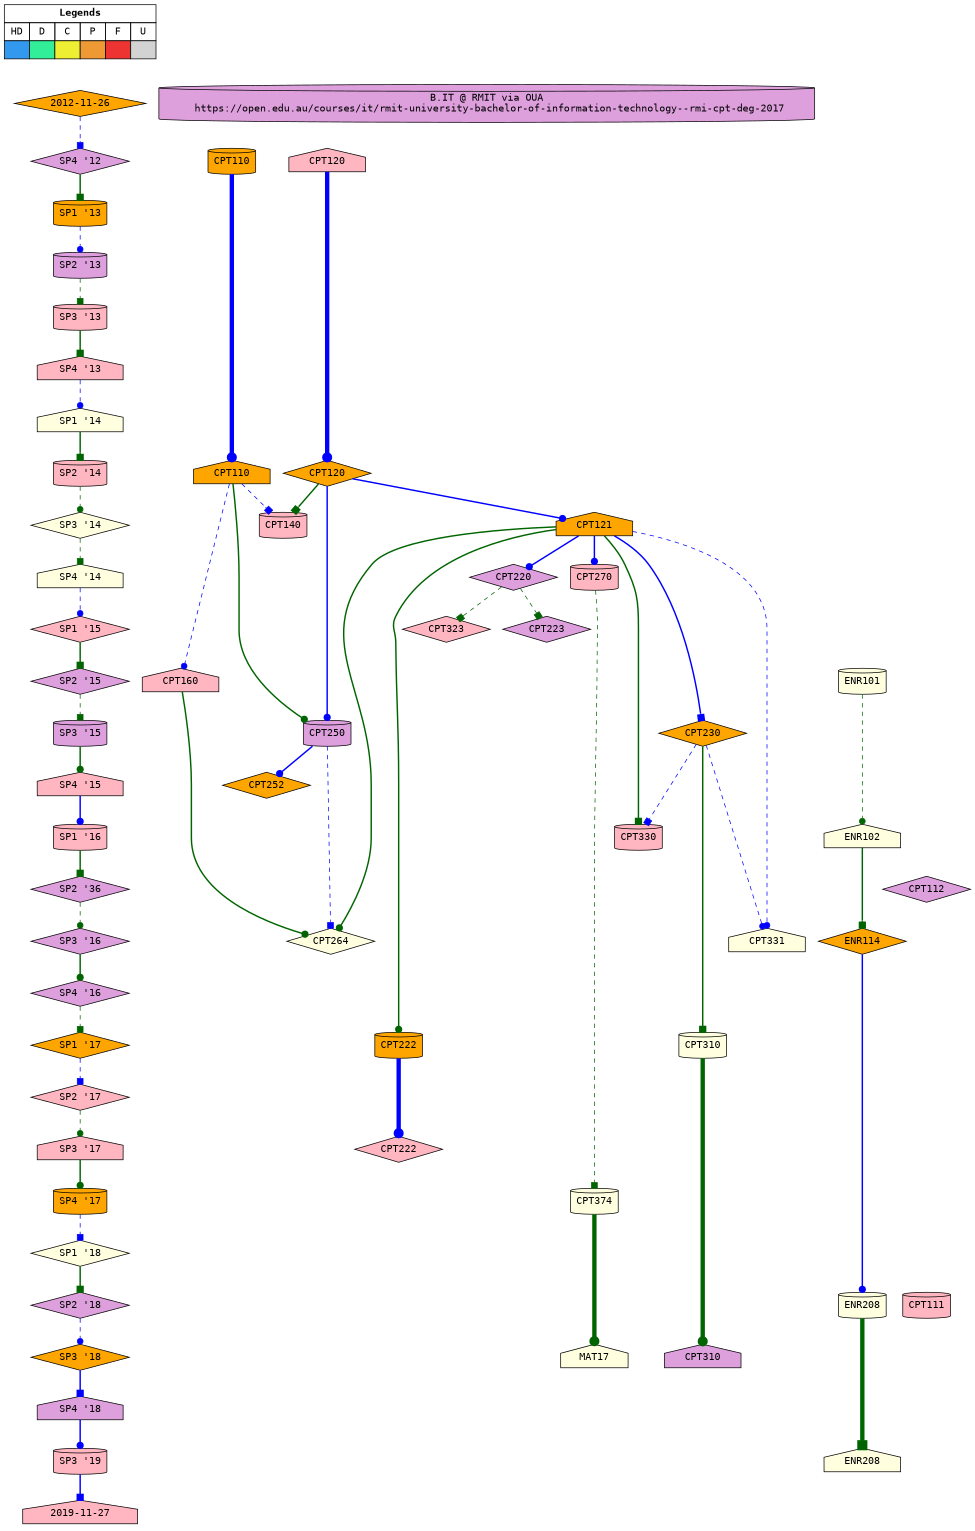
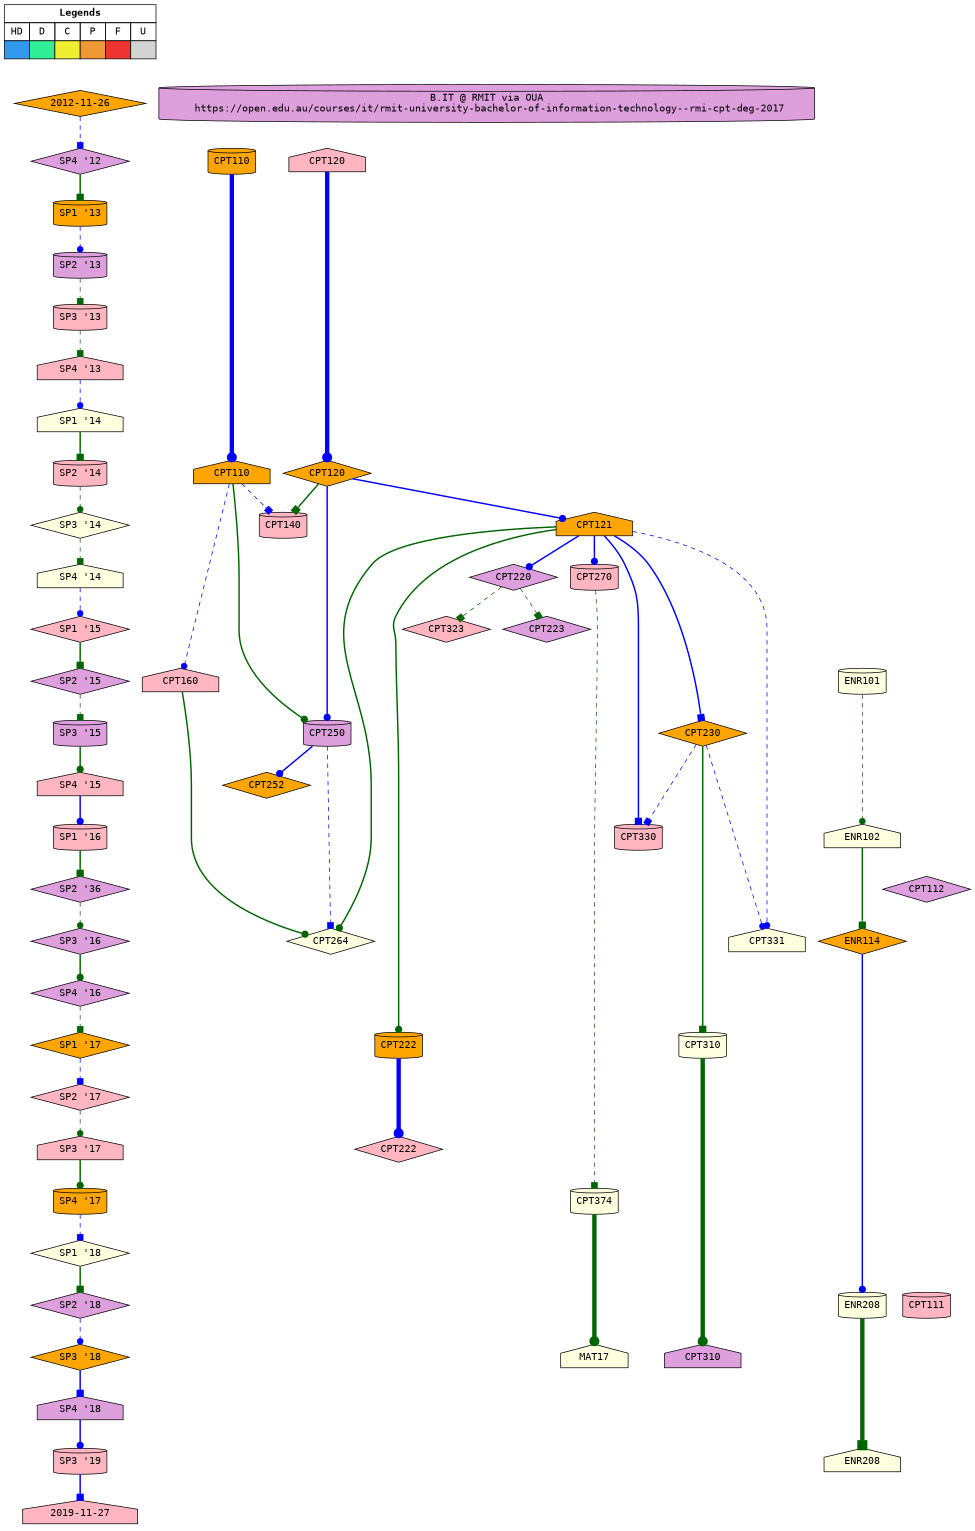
(80, 340) -> (80, 340)
(638, 672) -> (638, 672)
